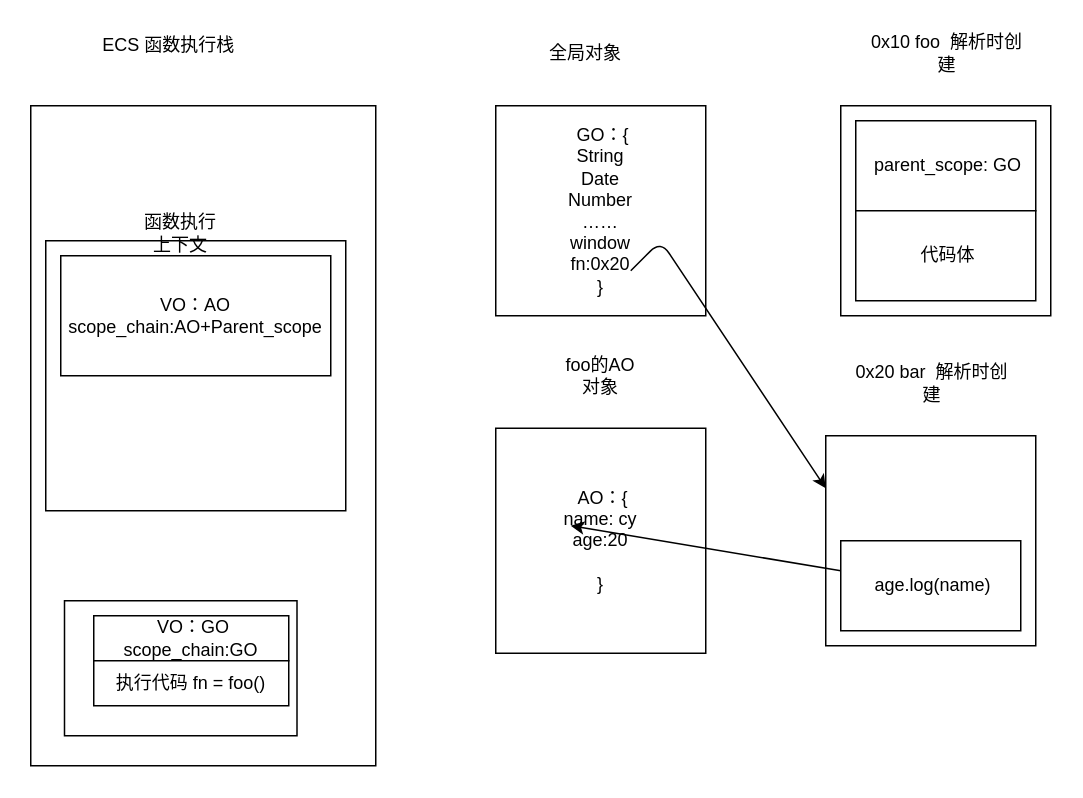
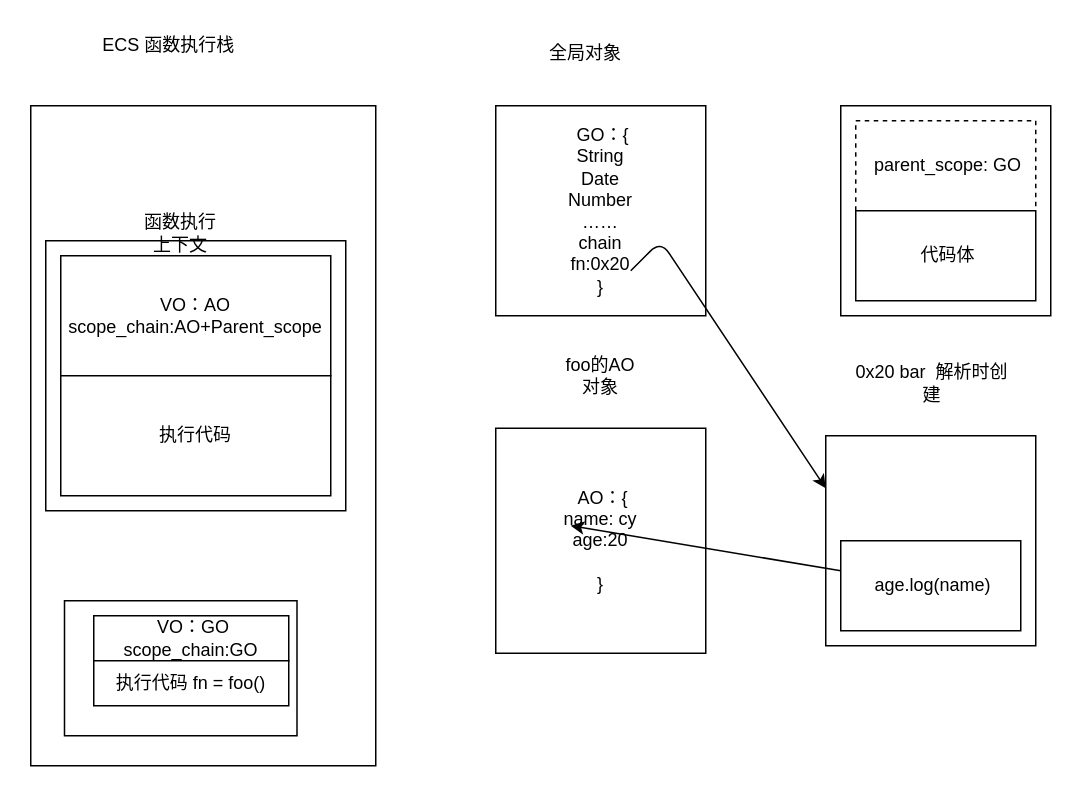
(947, 53) -> none
(946, 166) -> (946, 166)
(601, 211) -> (601, 211)
none -> (196, 436)
